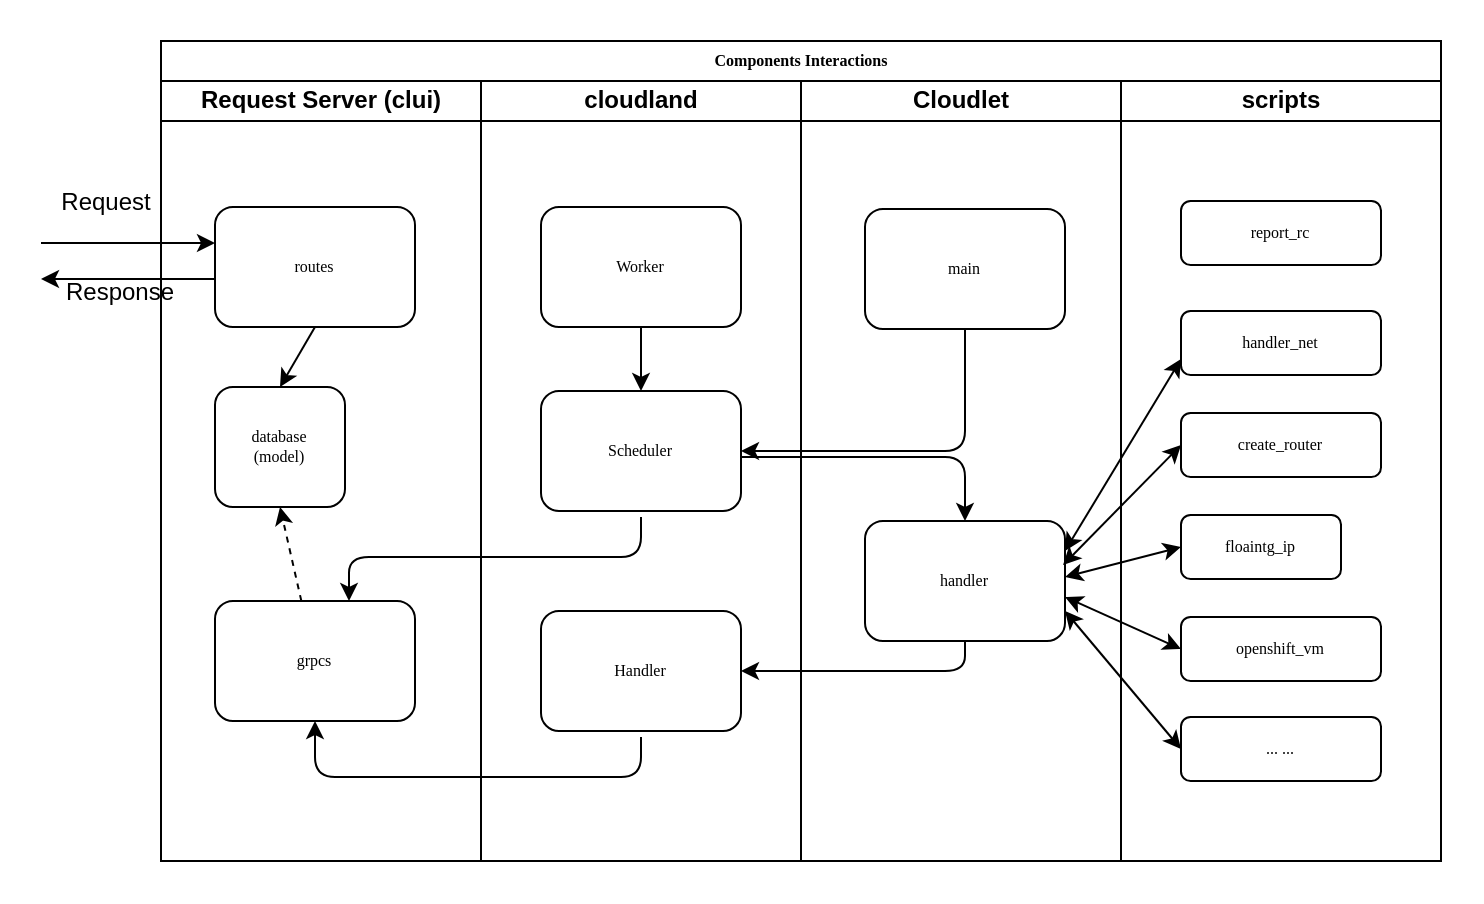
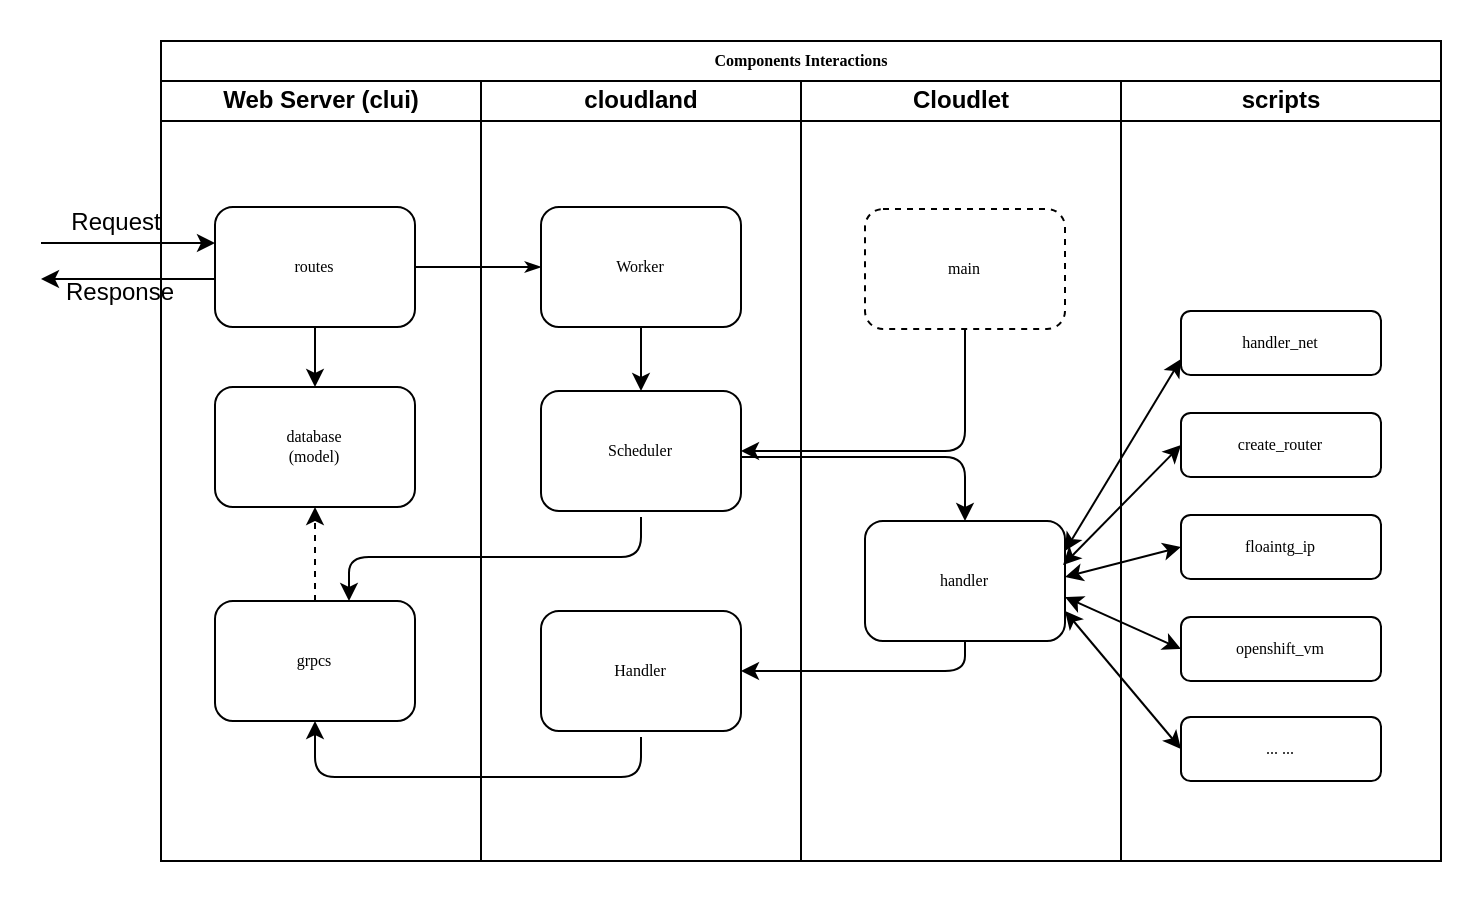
(322, 101) -> (322, 101)
(107, 203) -> (117, 223)
(1281, 233) -> none
none -> (446, 267)
(965, 269) -> (965, 269)
(280, 447) -> (315, 447)
(1261, 547) -> (1281, 547)
